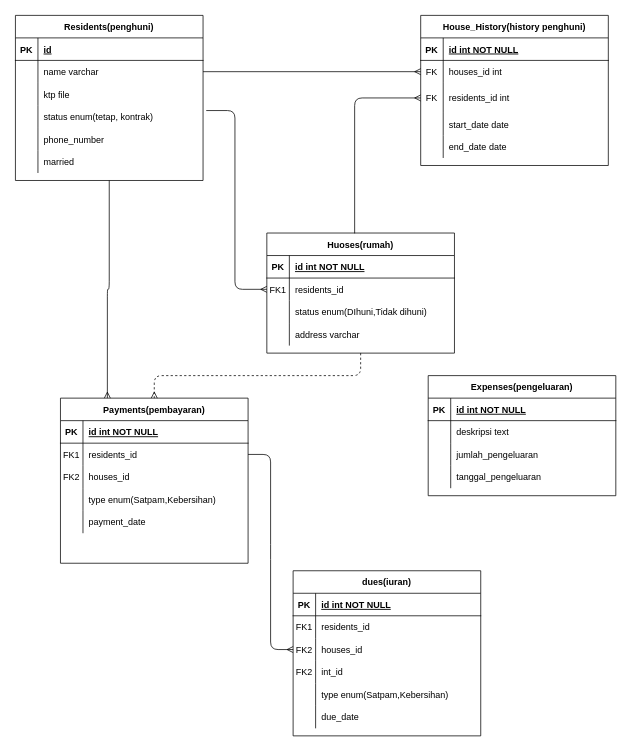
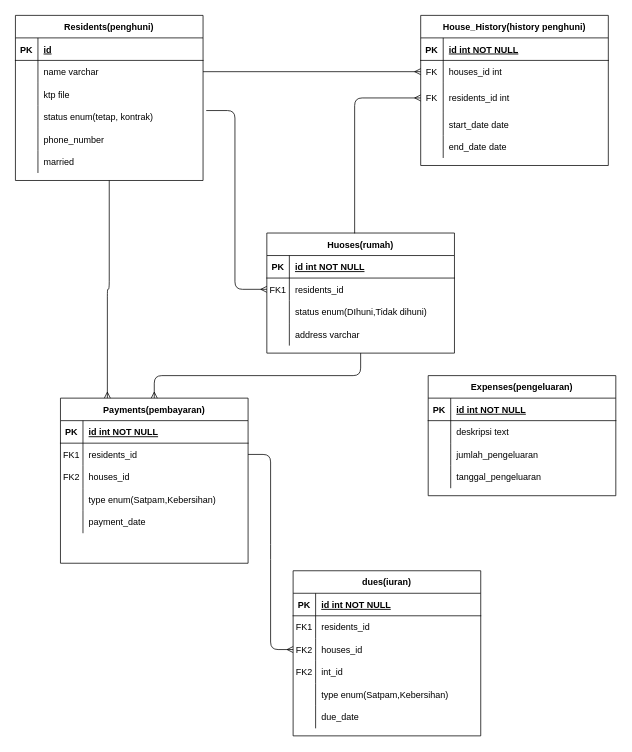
(258, 375) -> (258, 375)
